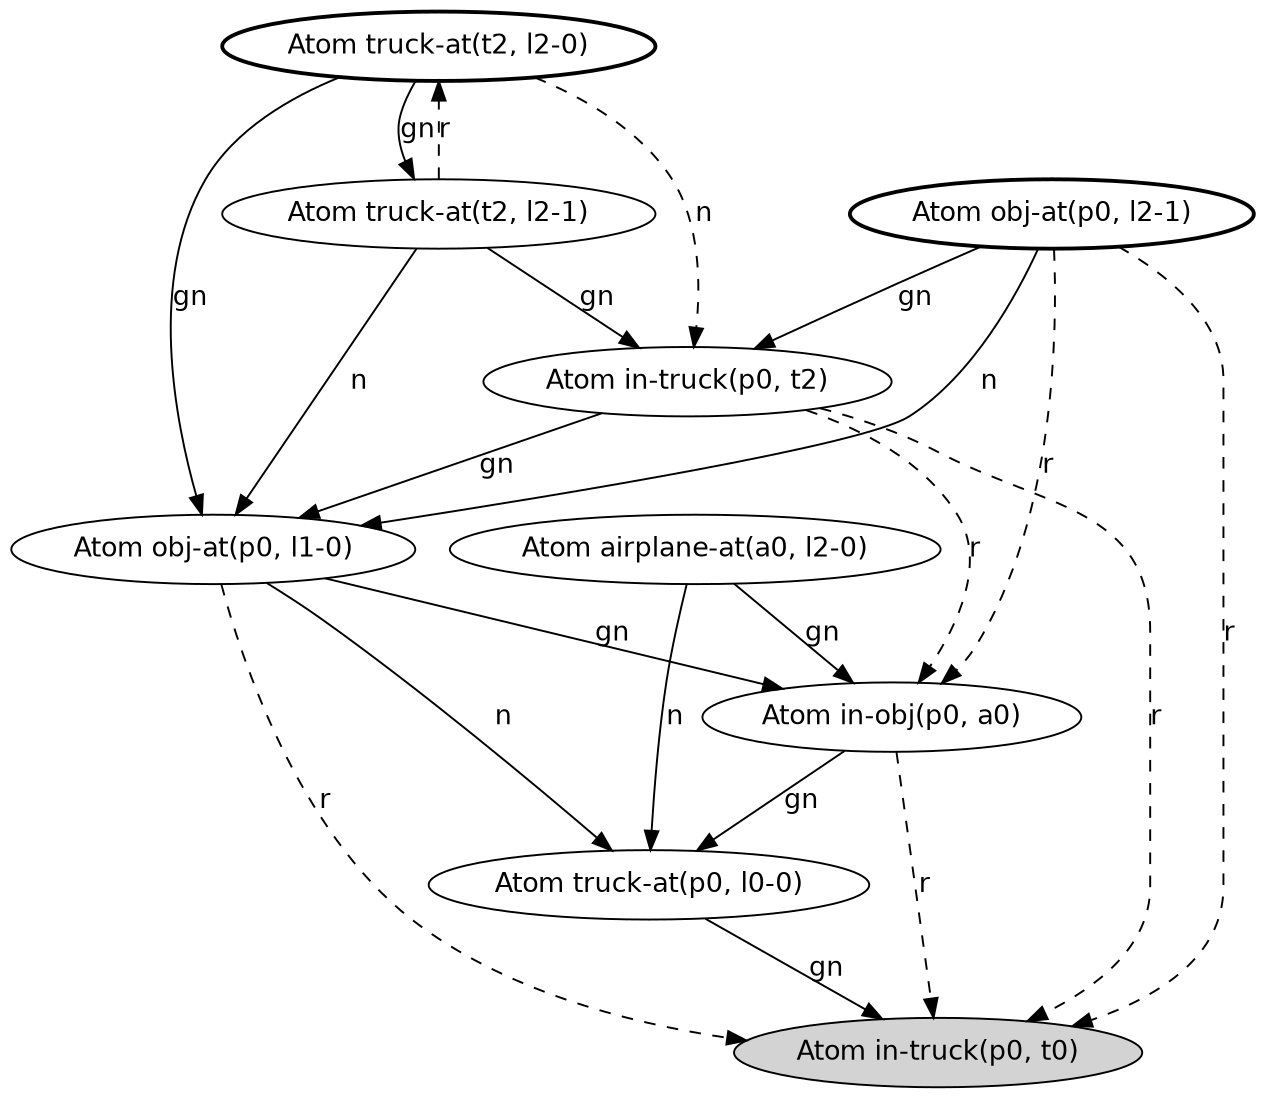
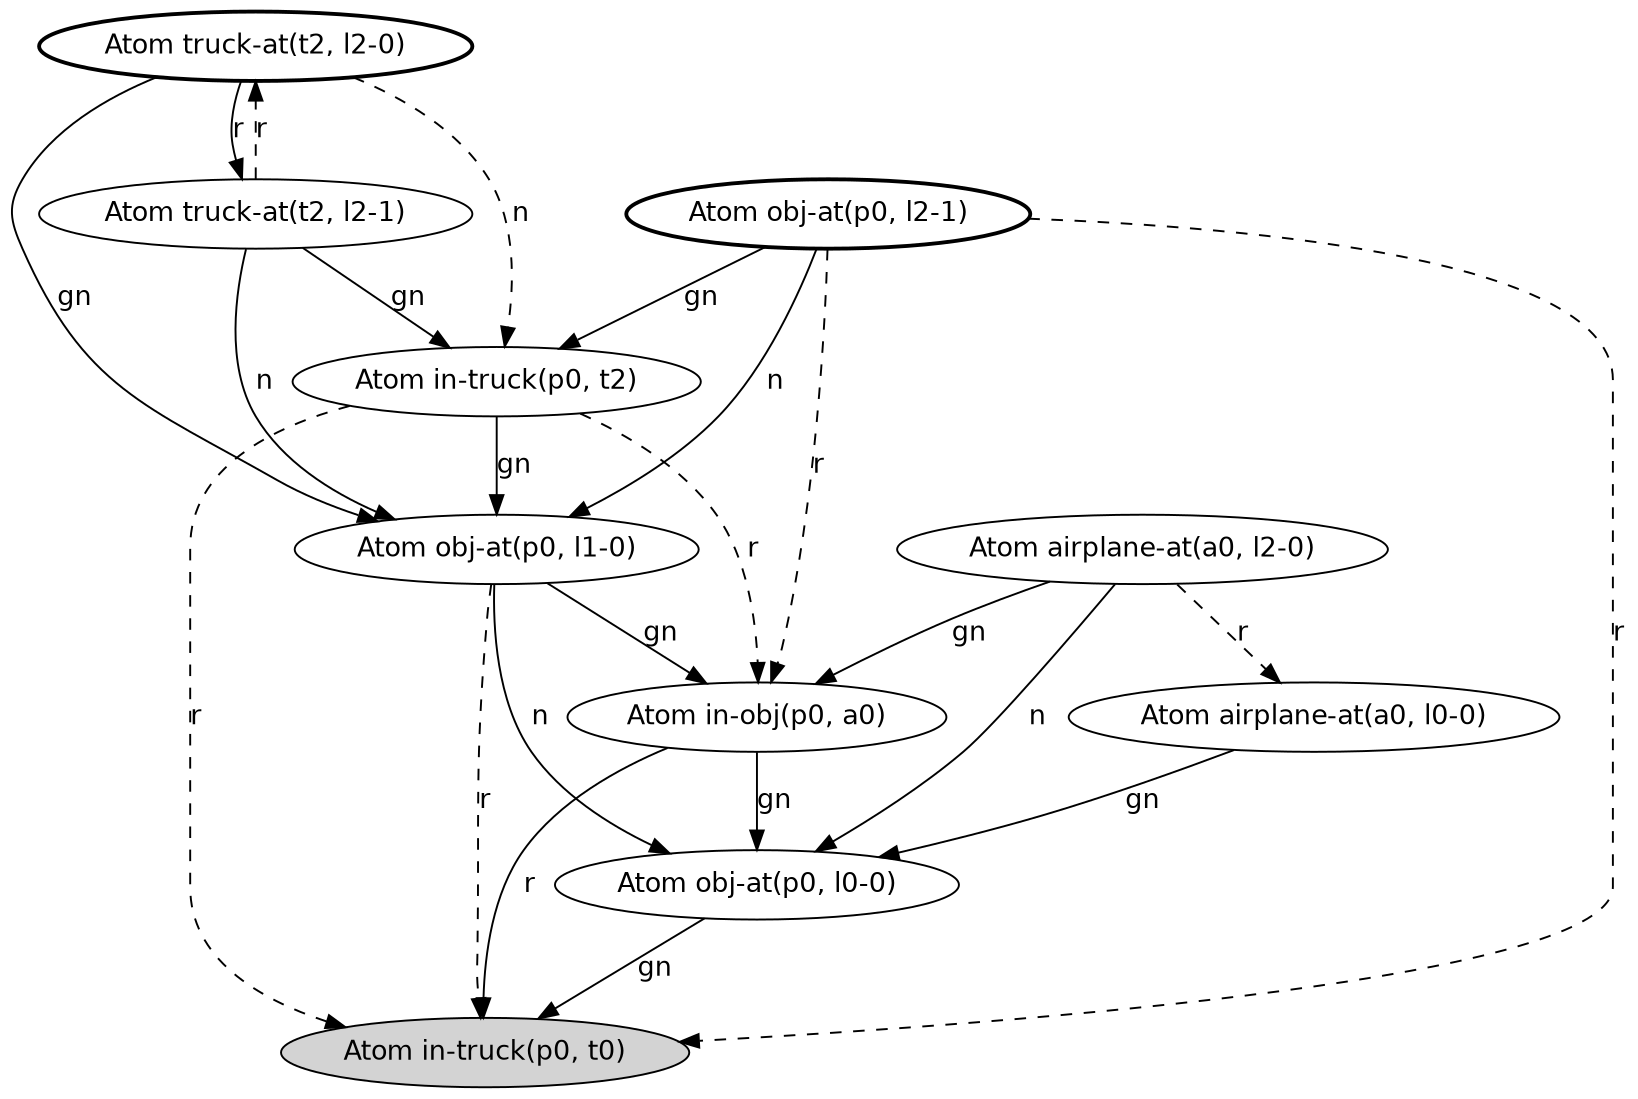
(419, 130) -> (239, 130)
none -> (1314, 717)
(914, 875) -> (531, 841)
(649, 885) -> (757, 885)
